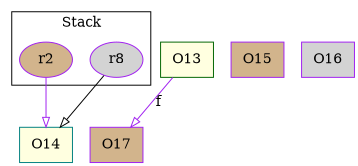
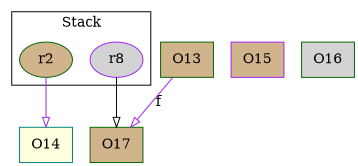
(46, 60) -> (46, 60)
(187, 60) -> (187, 60)
(328, 60) -> (328, 60)
(85, 98) -> (117, 97)
(117, 145) -> (117, 145)
